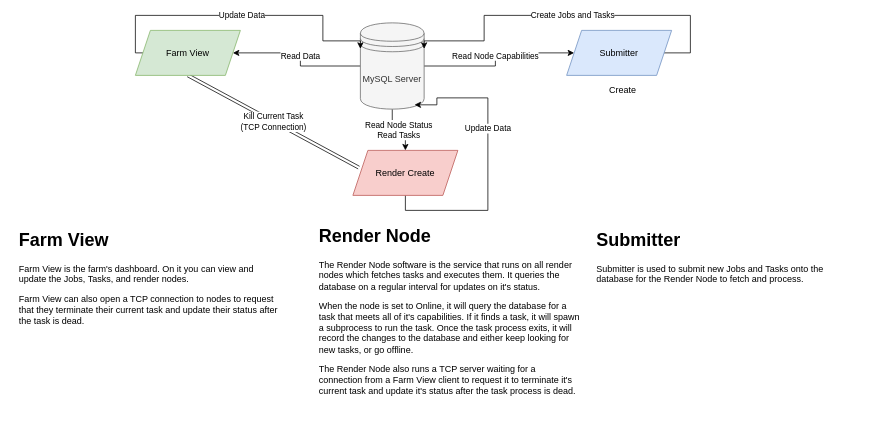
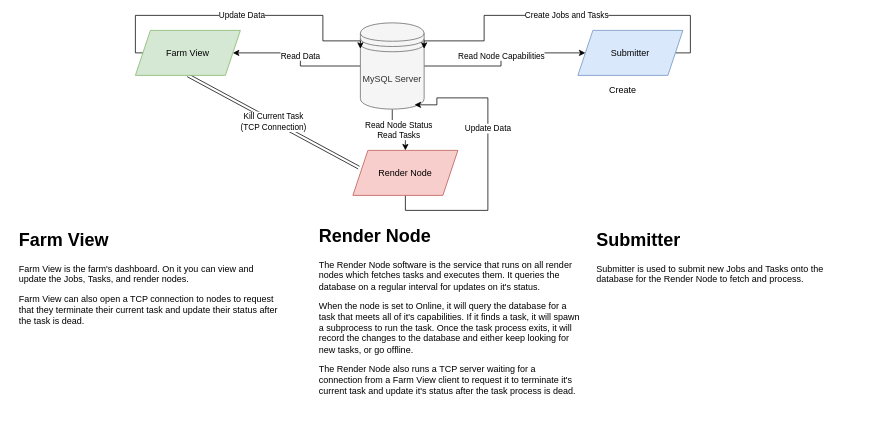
(619, 53) -> (630, 53)
(405, 173) -> (405, 173)
